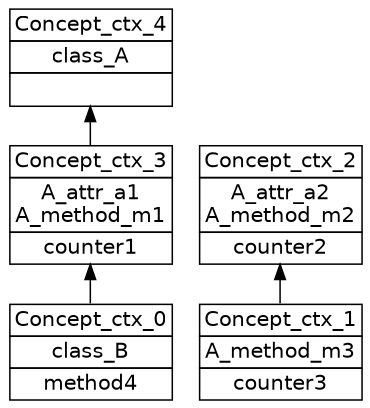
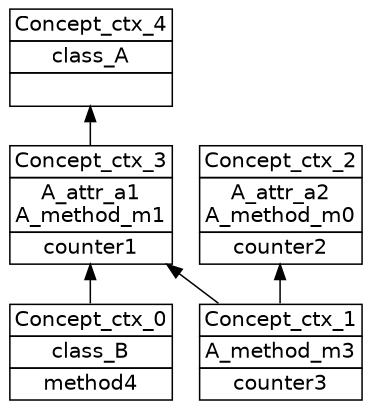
(281, 216) -> (281, 216)
none -> (199, 288)
